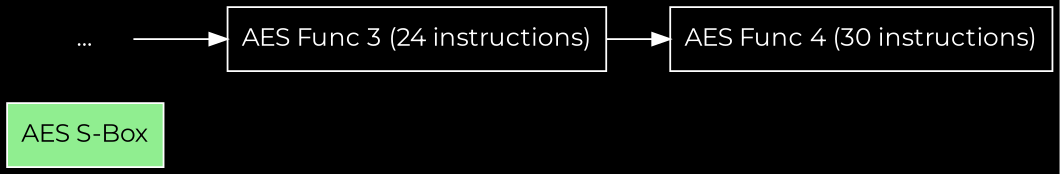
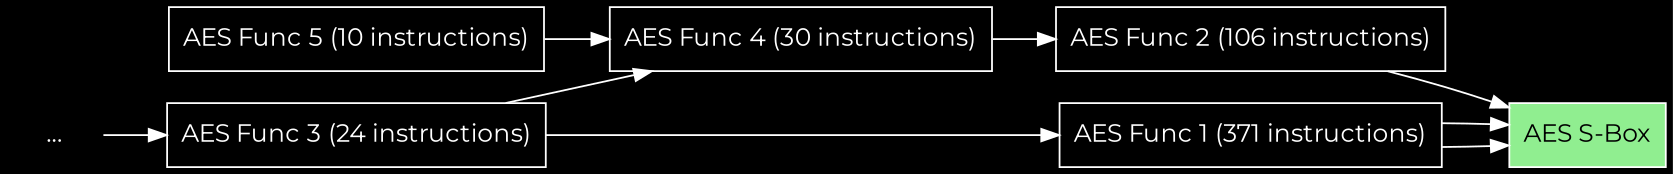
none -> (356, 39)
none -> (1251, 39)
none -> (1251, 135)
